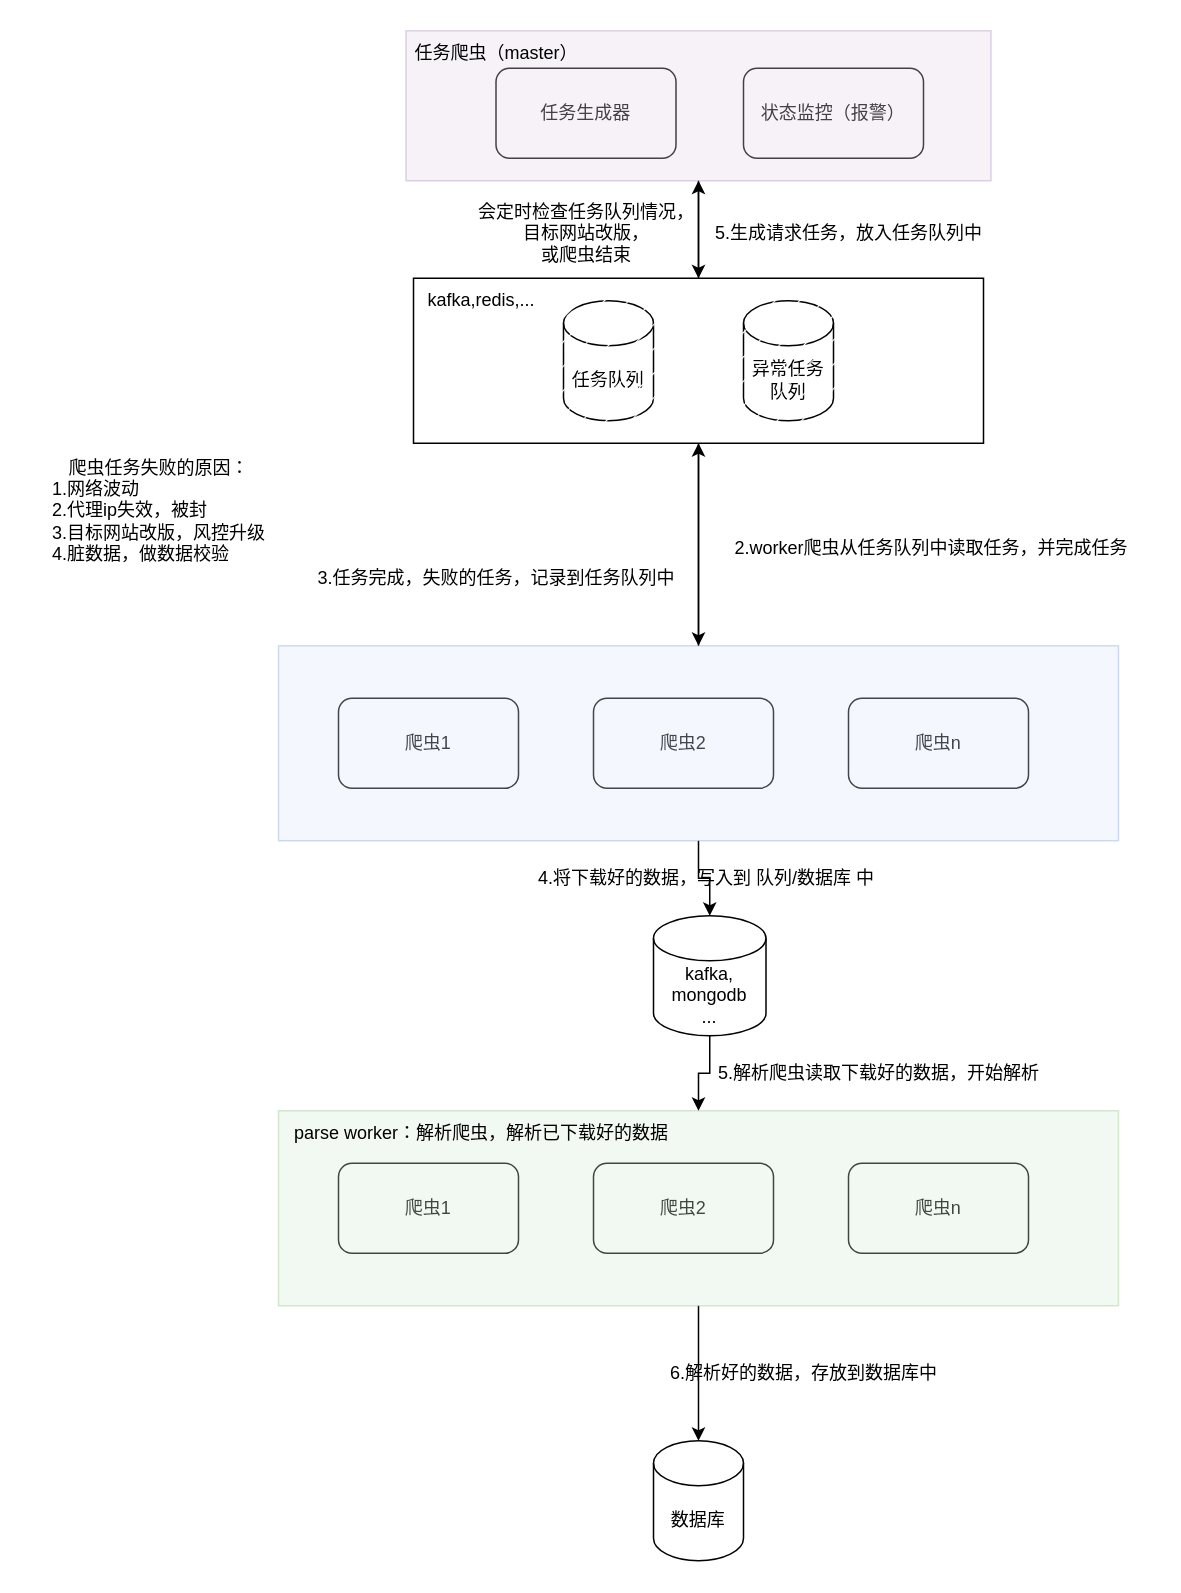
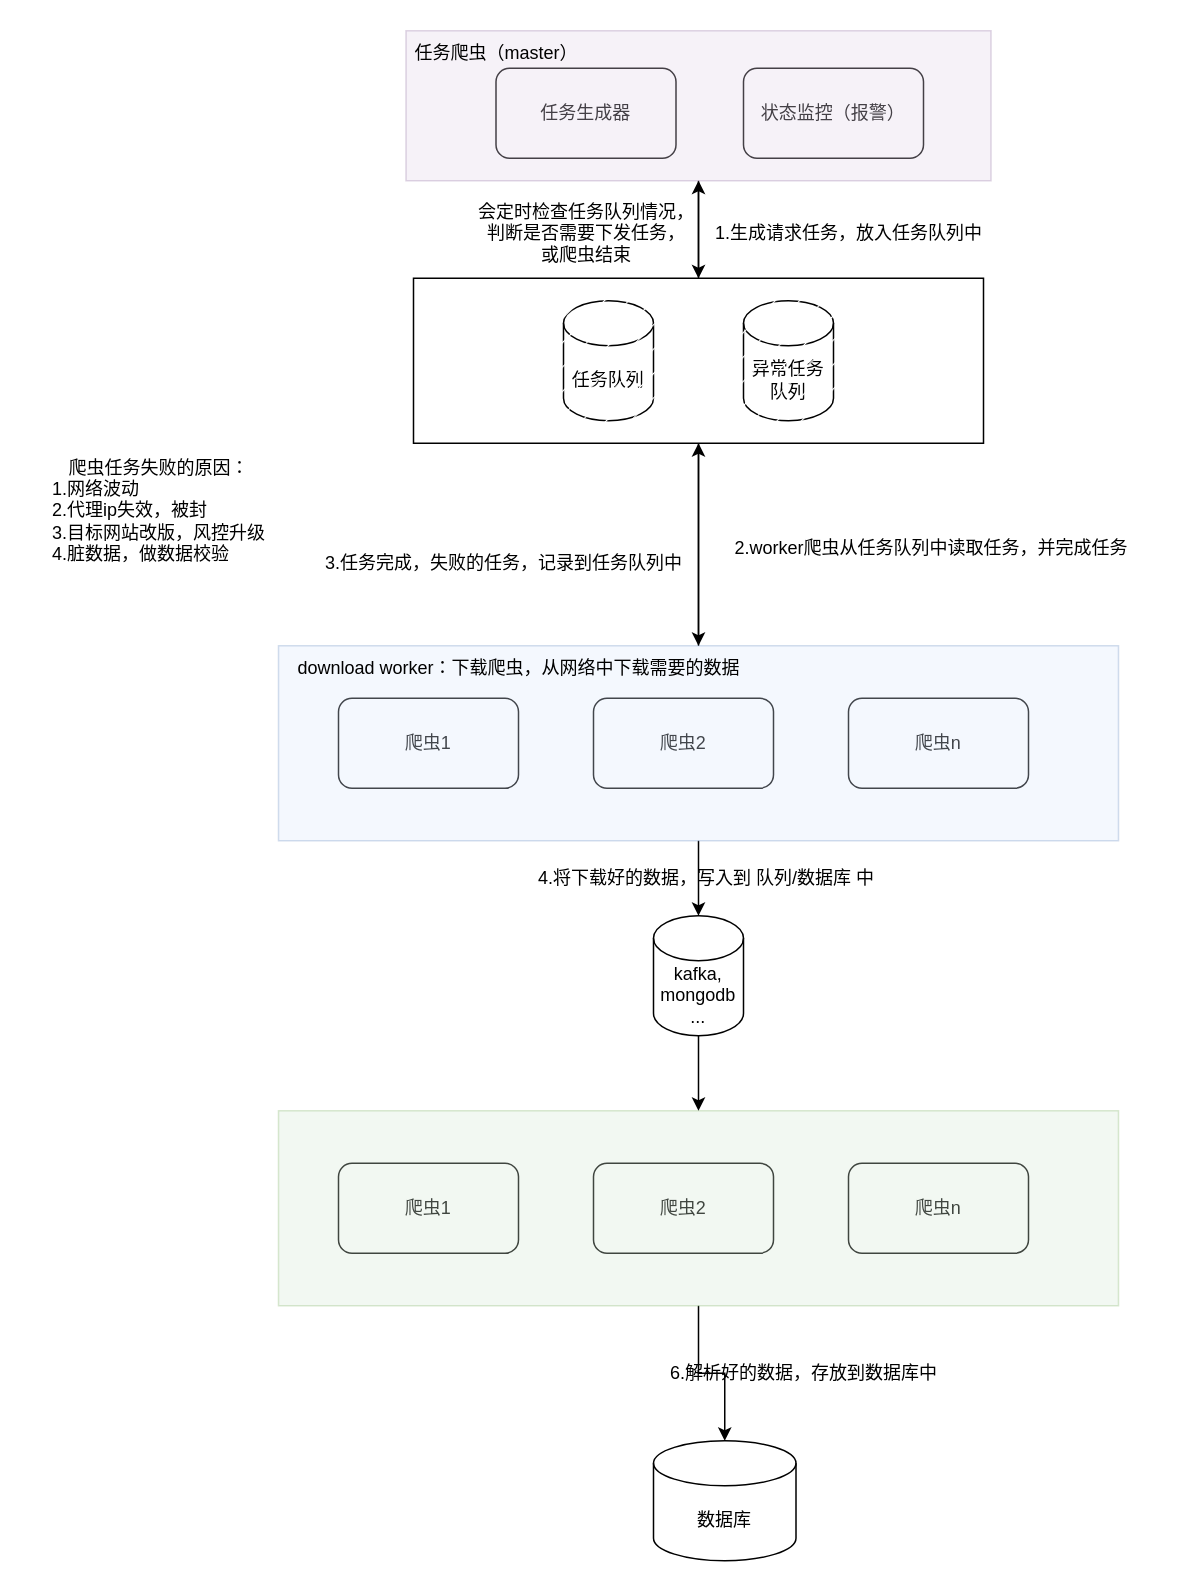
(587, 233) -> (587, 233)
(849, 233) -> (849, 233)
(481, 301) -> none
(496, 578) -> (503, 563)
none -> (518, 668)
(710, 976) -> (698, 976)
(878, 1073) -> none
(481, 1133) -> none
(698, 1501) -> (725, 1501)
